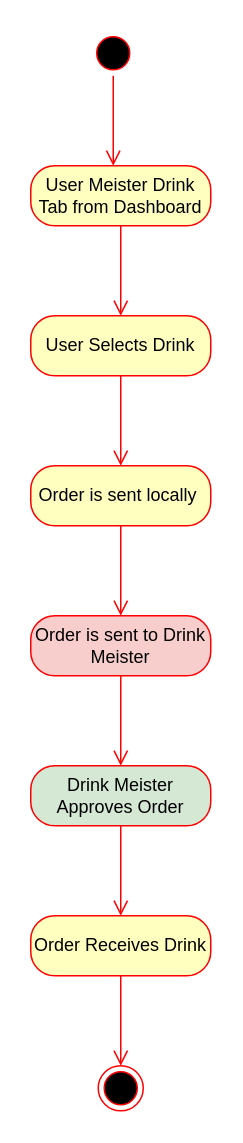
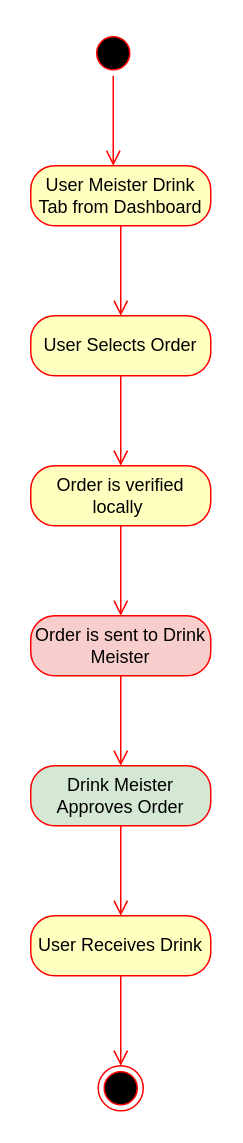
(121, 346) -> (121, 346)
(121, 496) -> (121, 496)
(121, 946) -> (121, 946)
